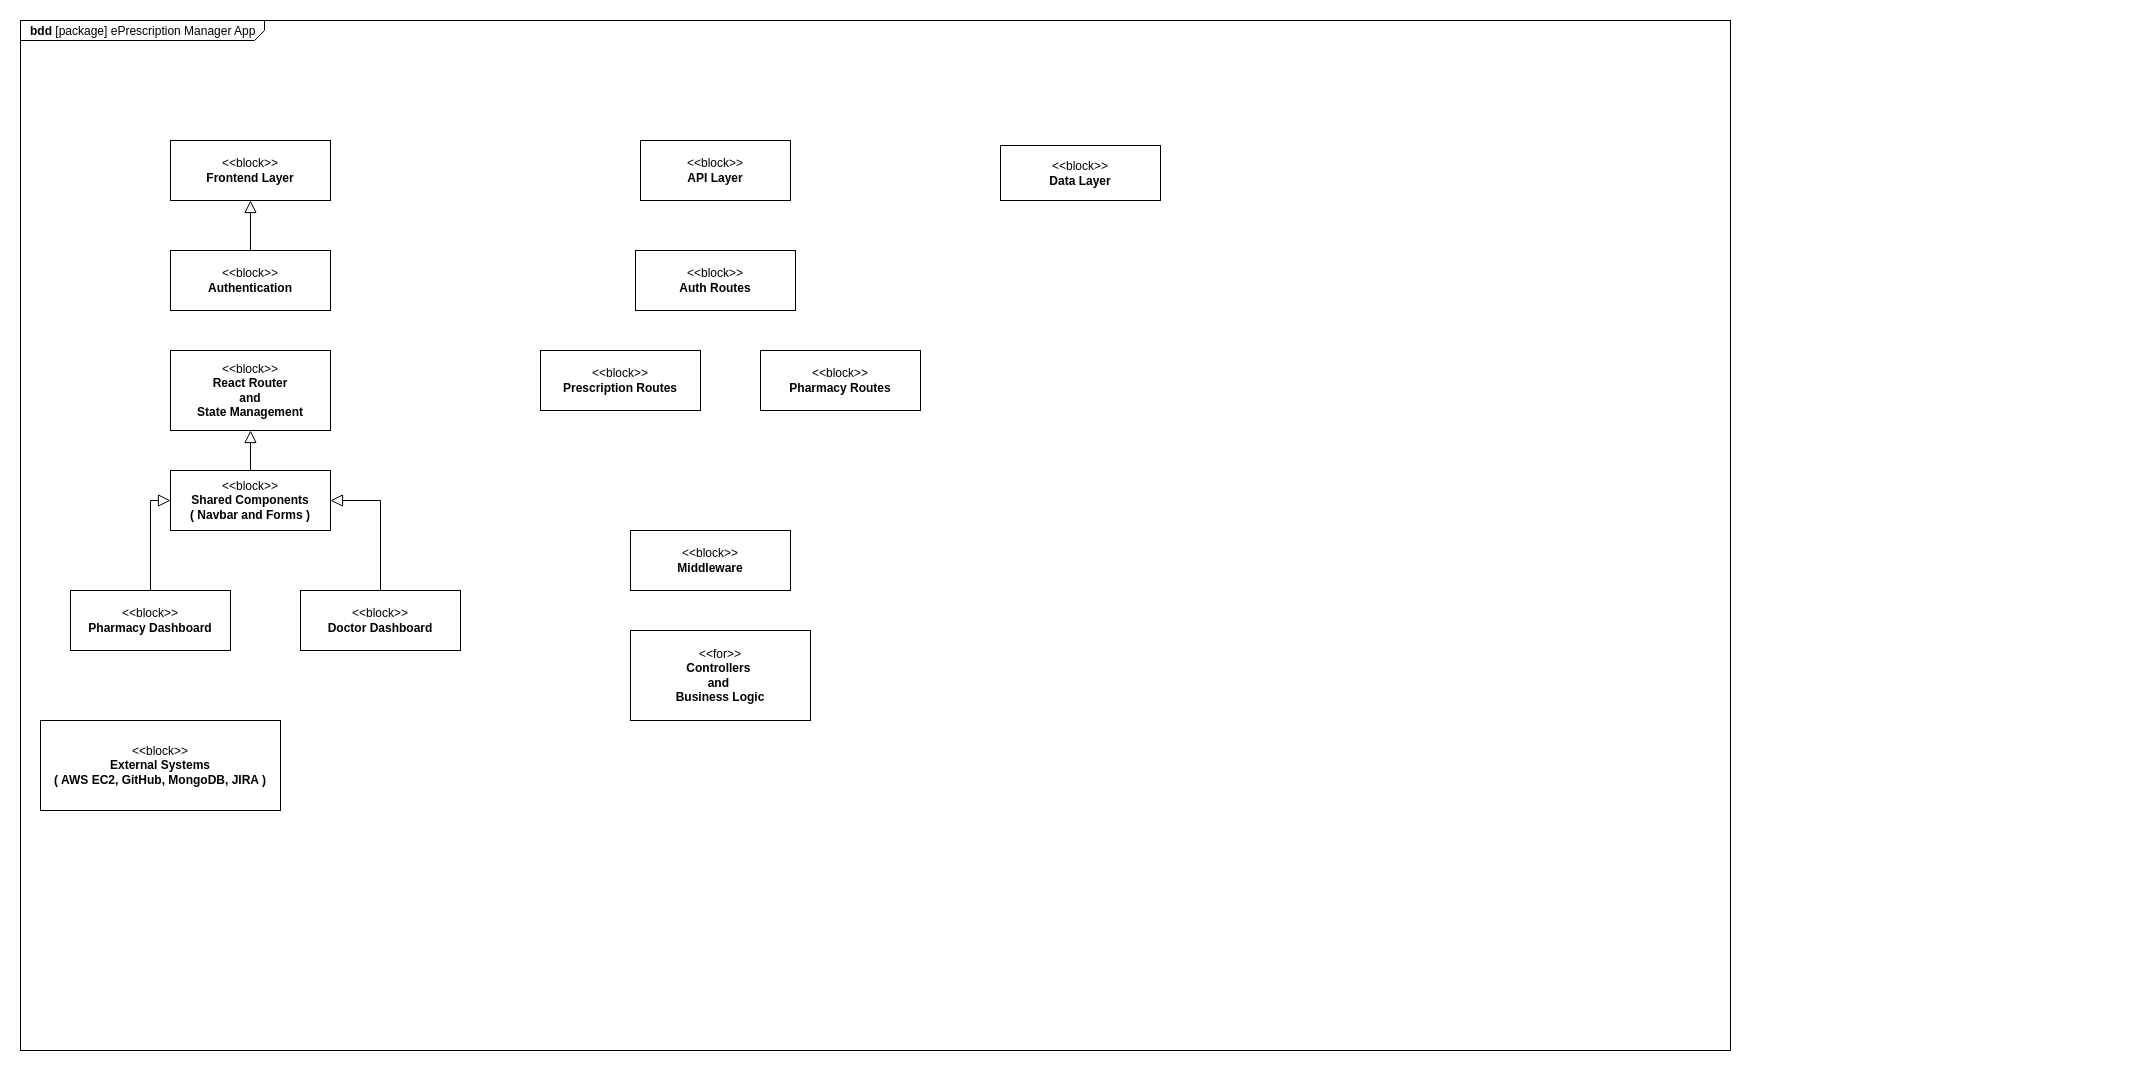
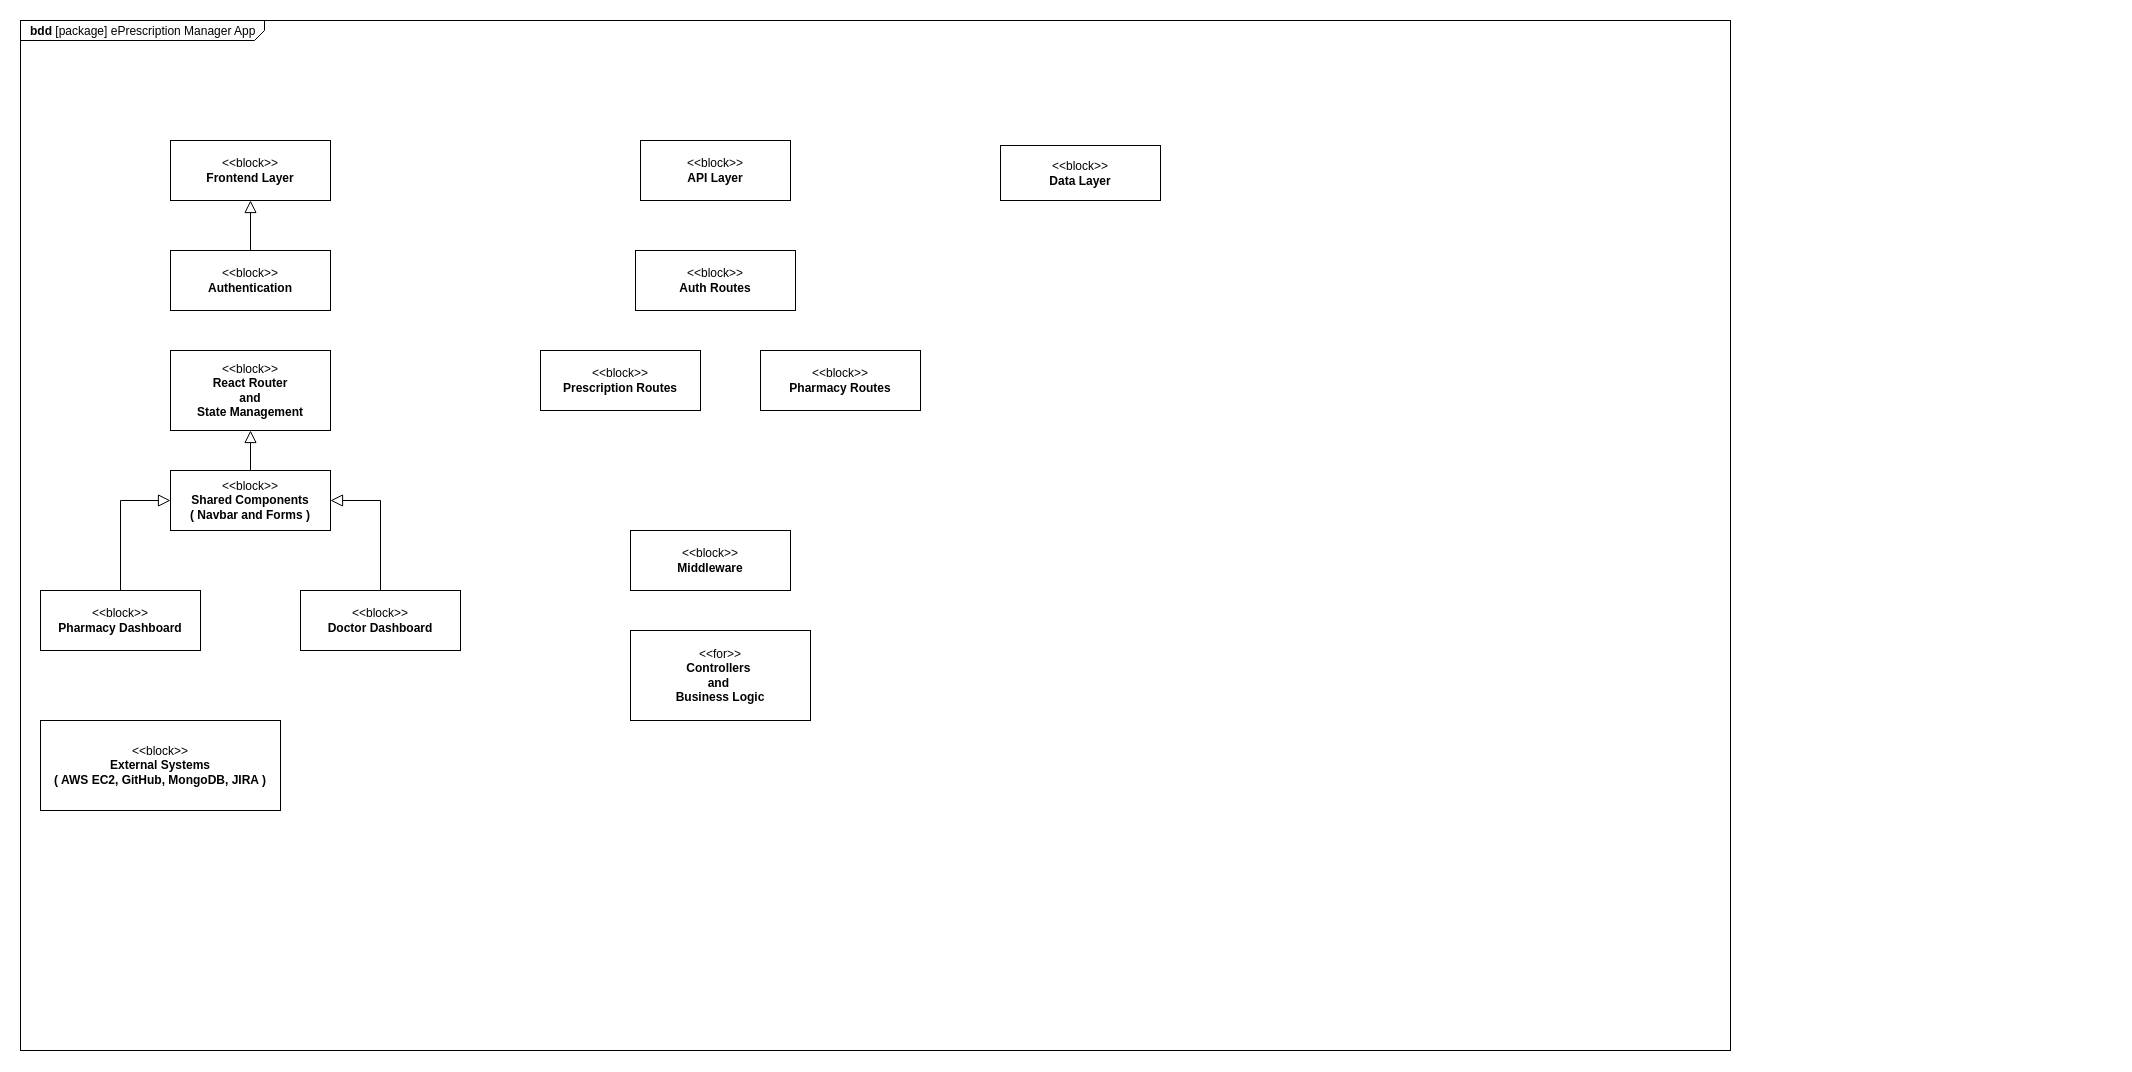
(151, 621) -> (121, 621)
